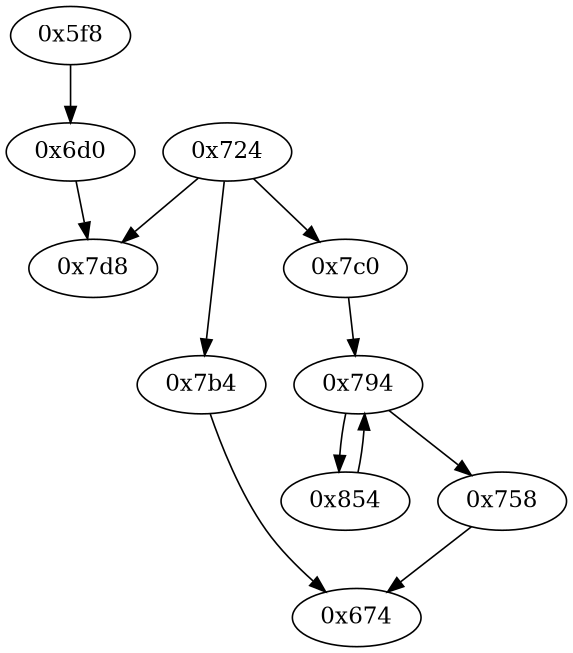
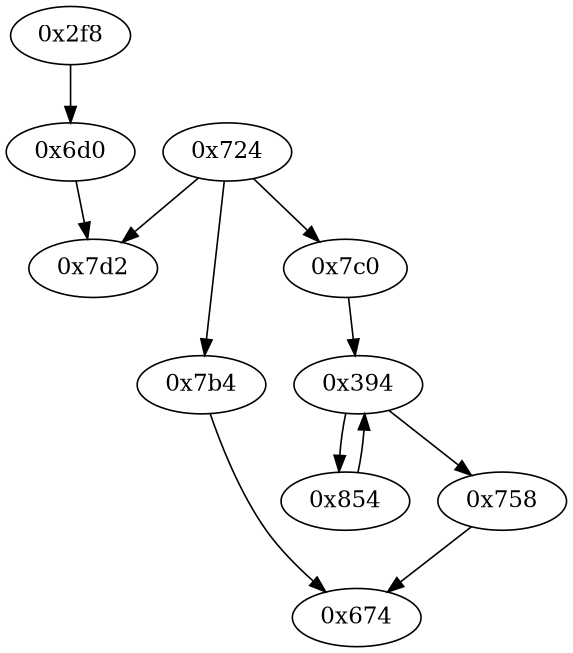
(71, 36) -> (71, 36)
(93, 268) -> (93, 268)
(358, 385) -> (358, 385)
